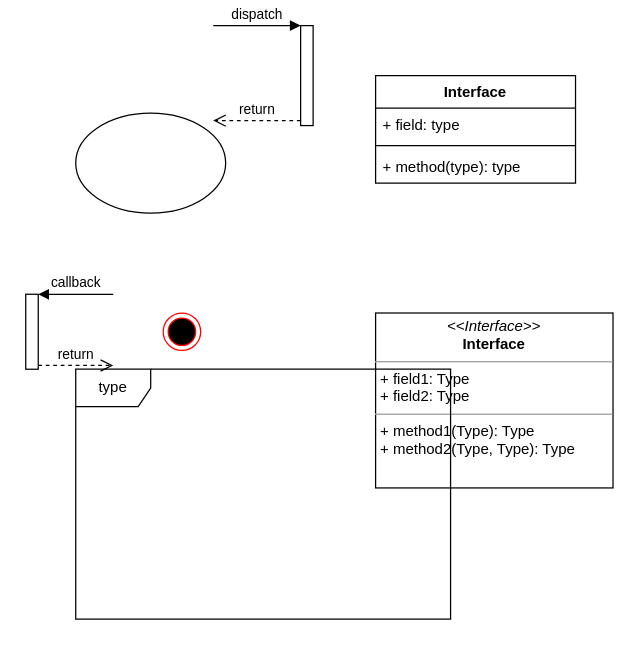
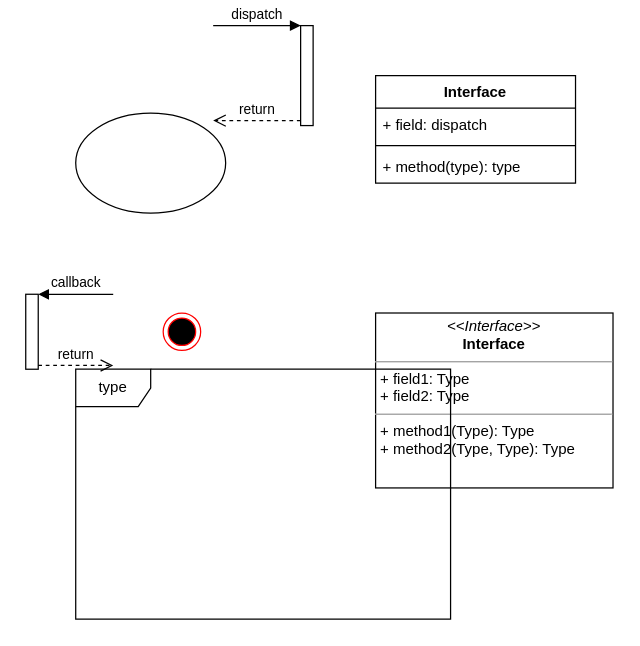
(427, 125) -> (442, 125)
